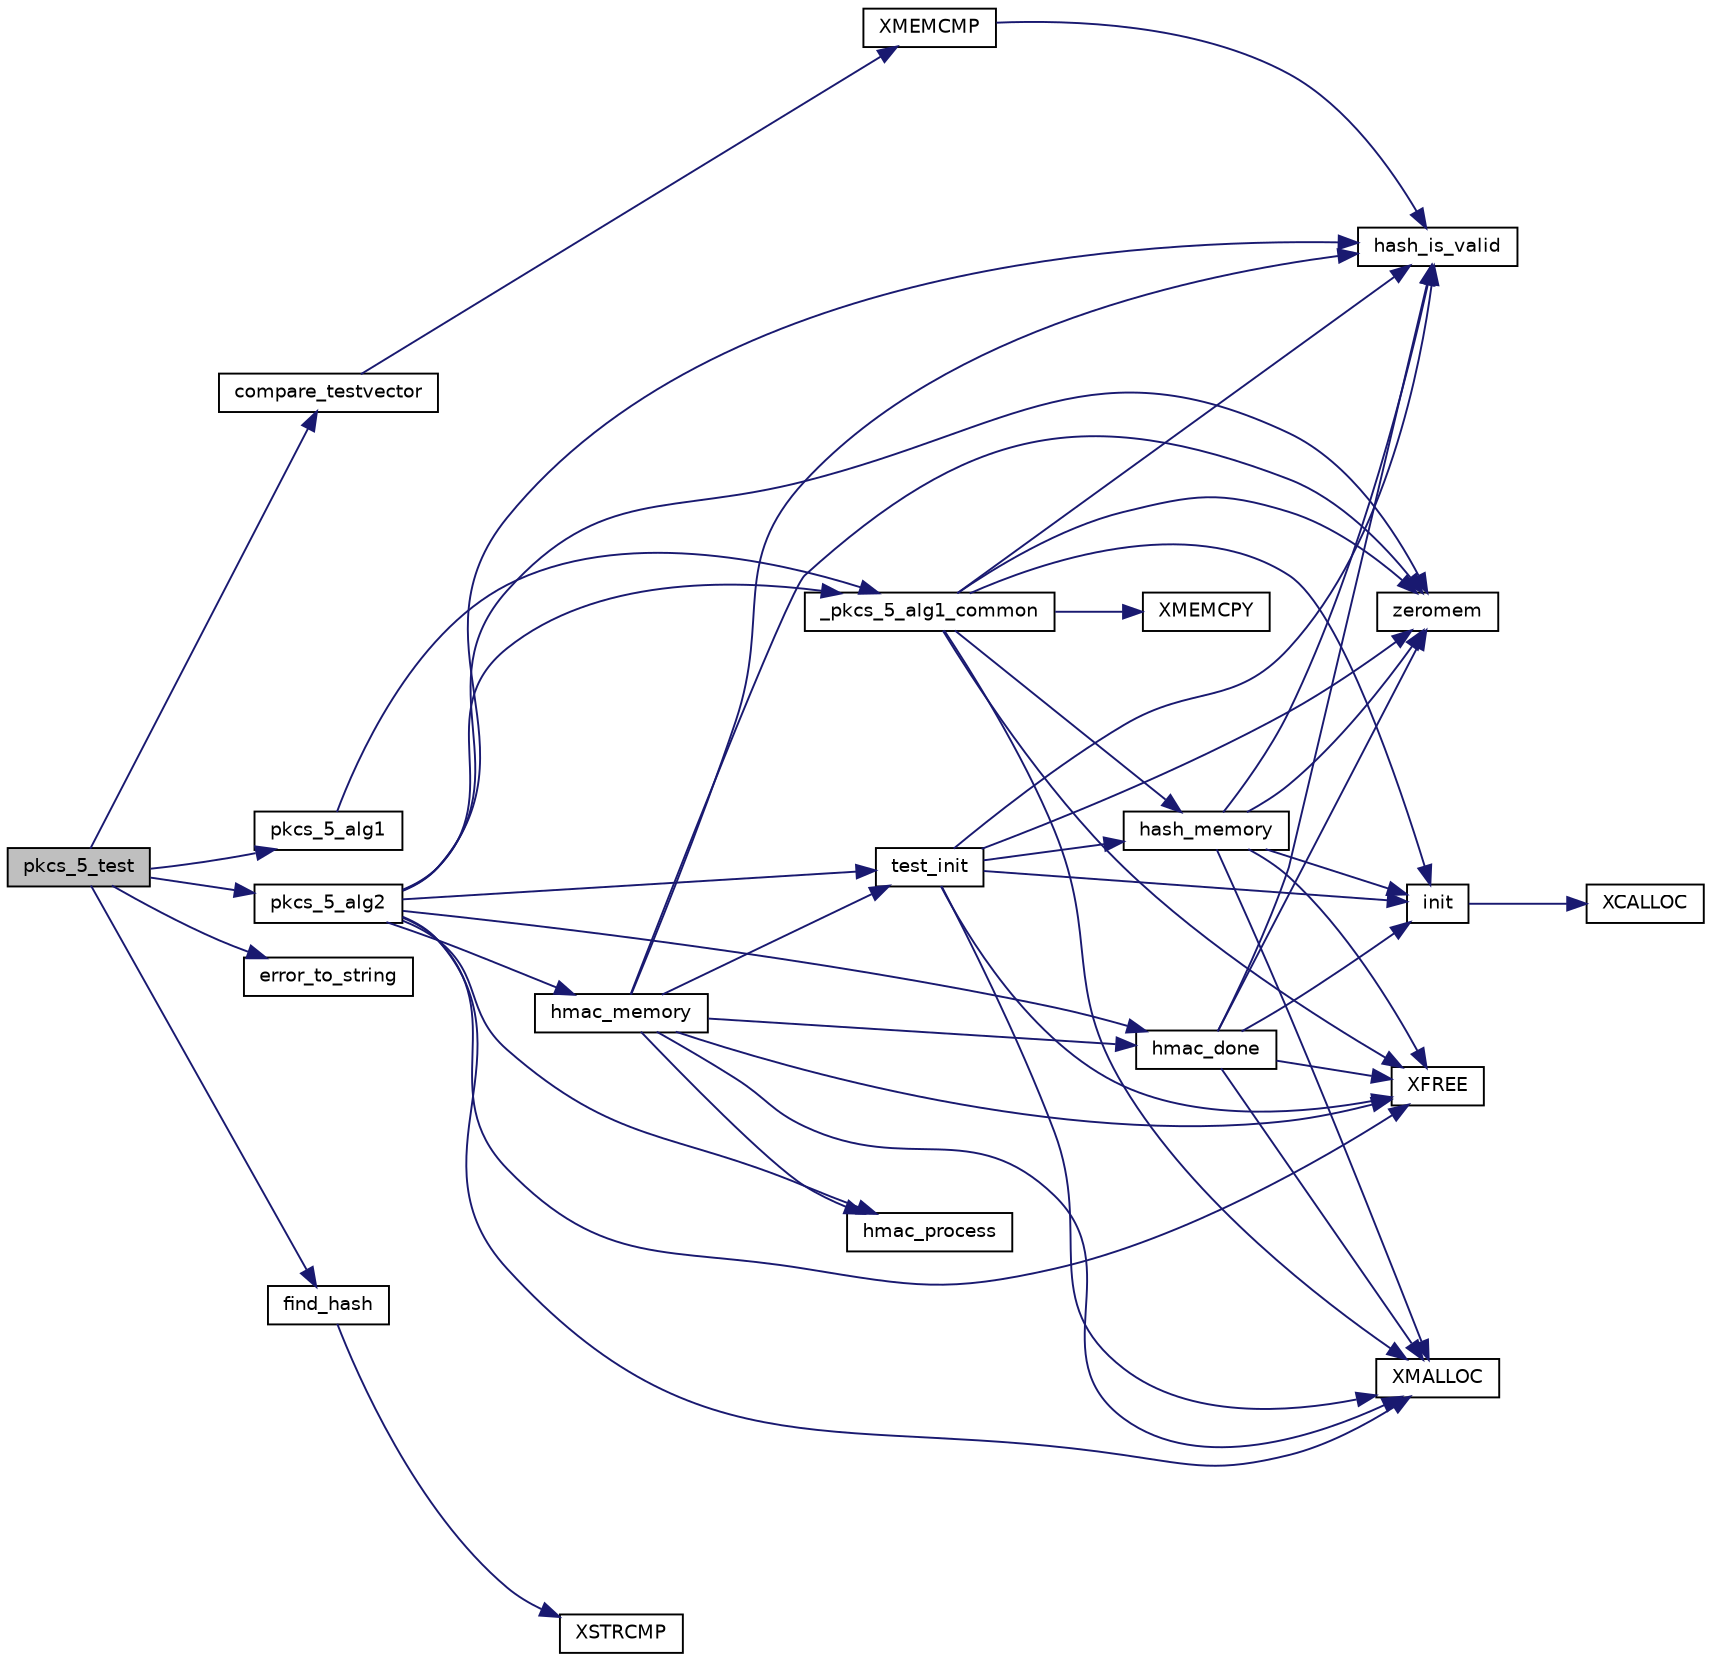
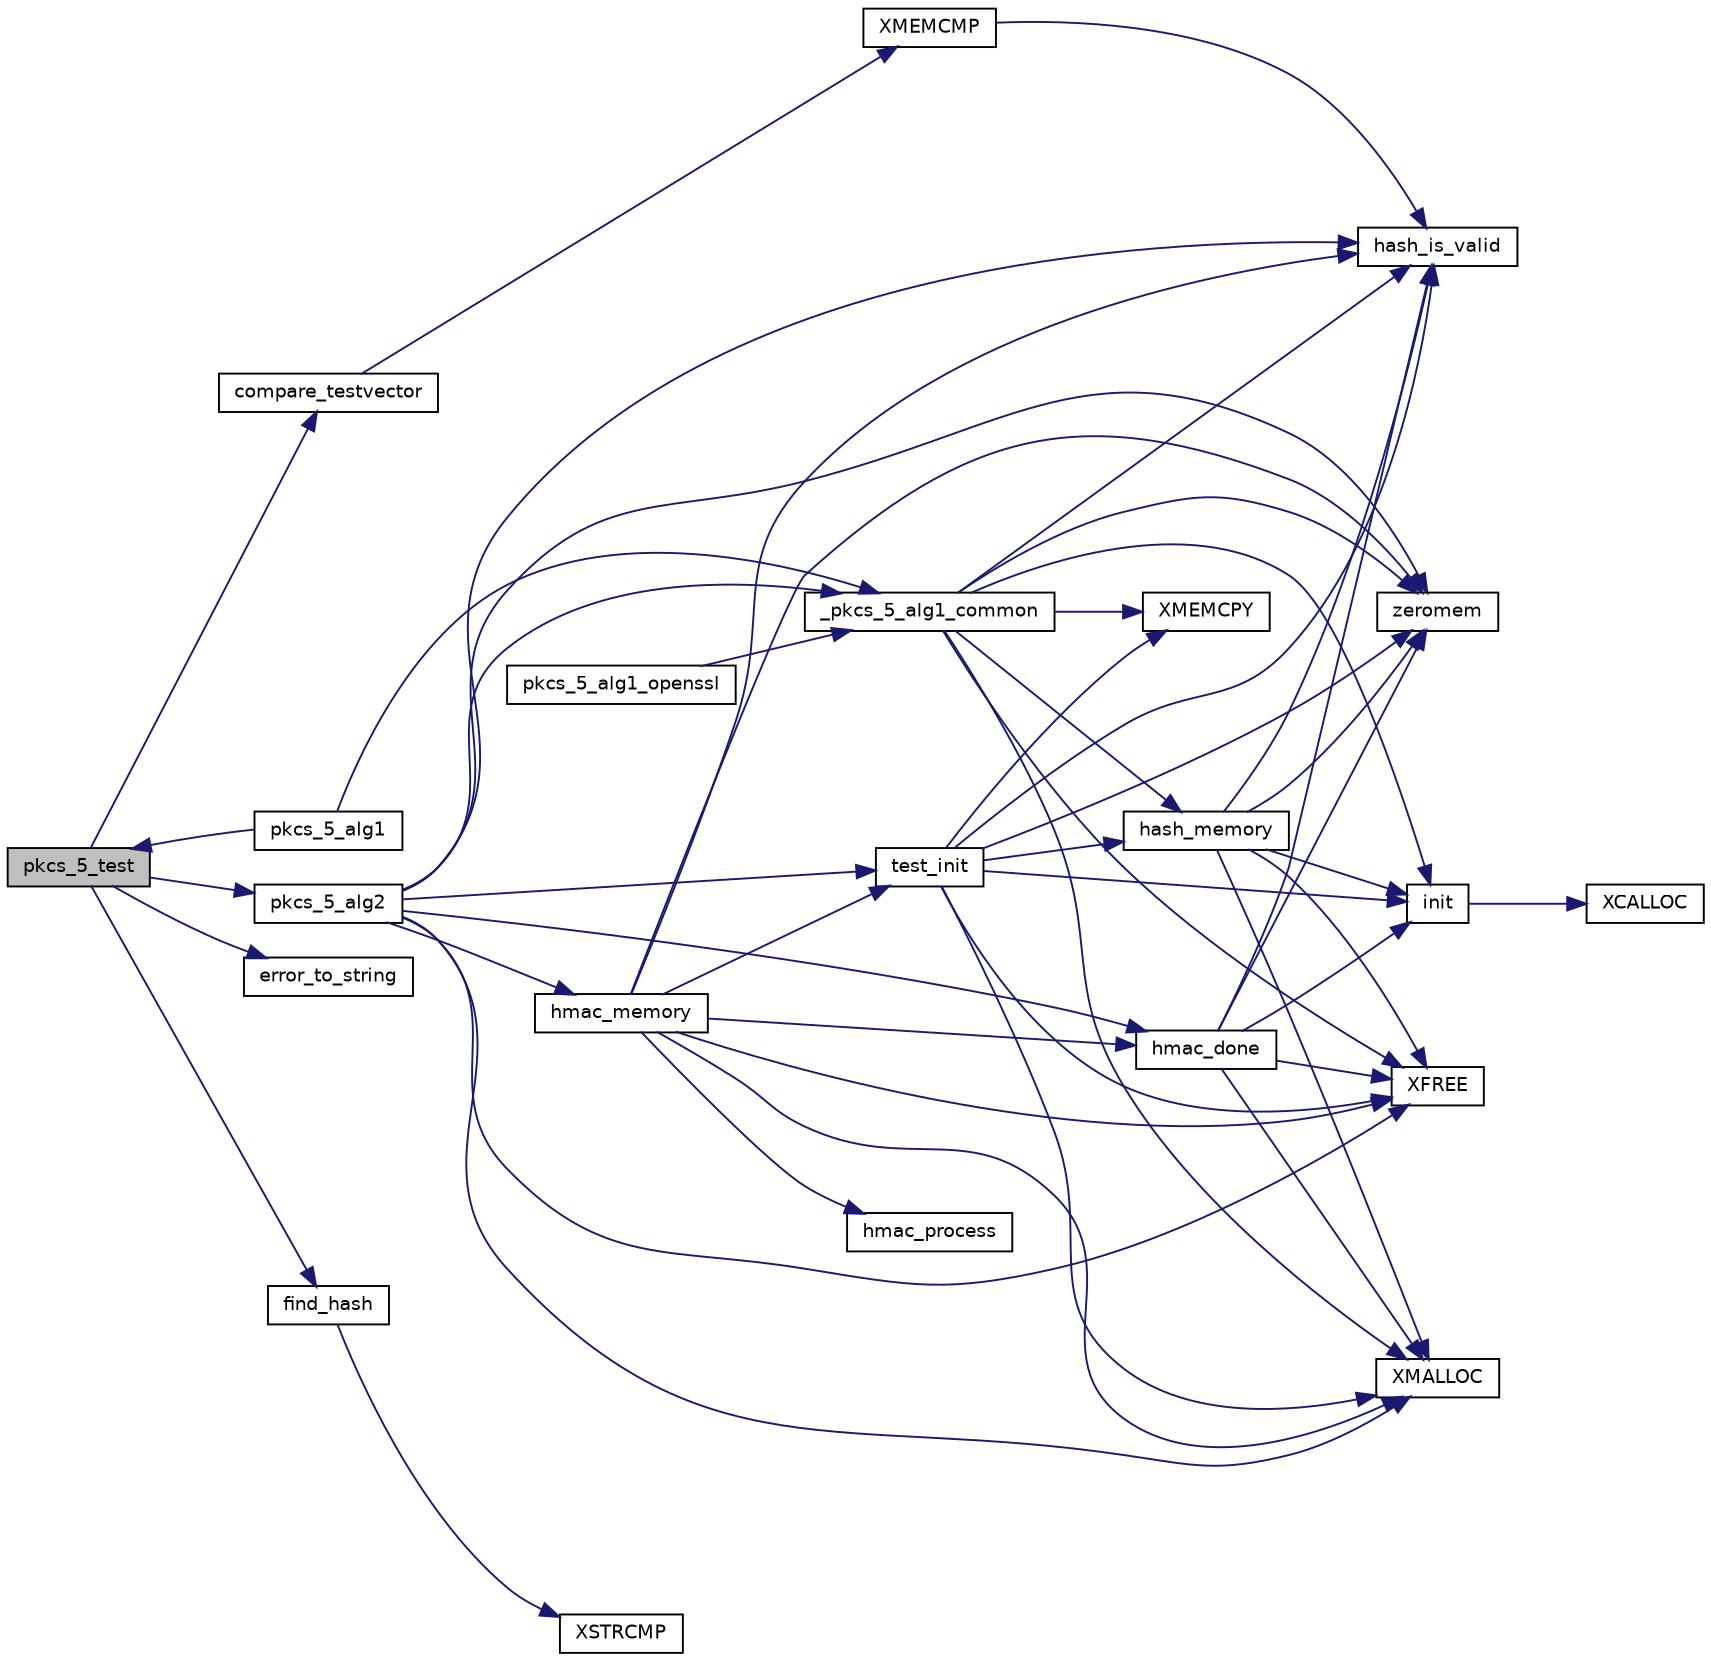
none -> (621, 685)
none -> (1040, 737)
(203, 862) -> (202, 836)
(596, 1111) -> none
